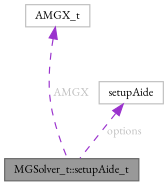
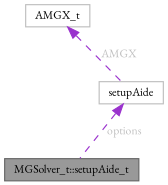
(50, 100) -> (99, 58)
